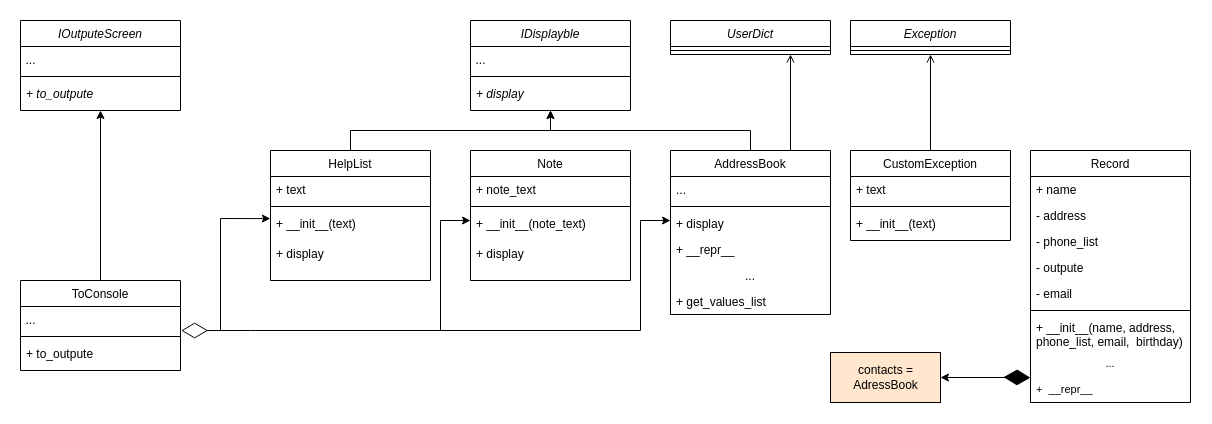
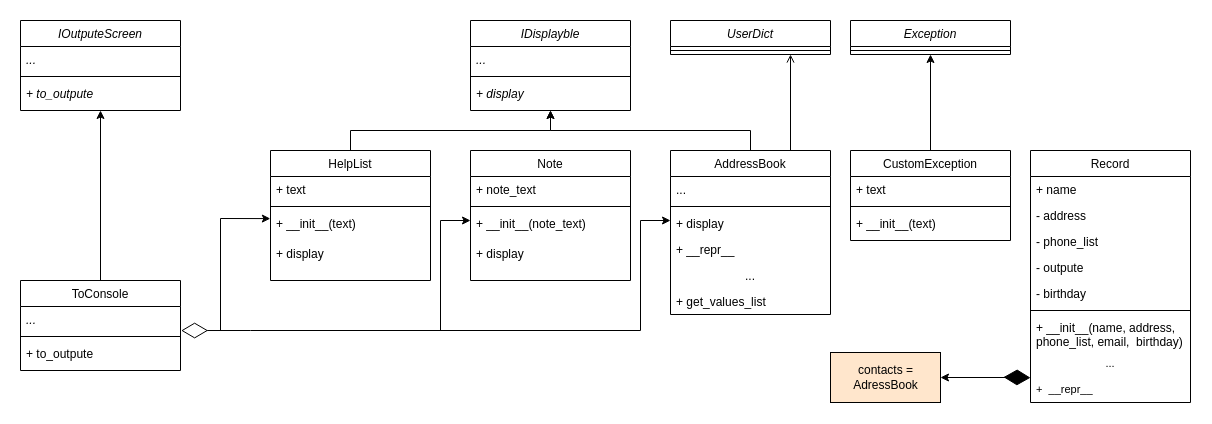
(931, 60) -> (931, 62)
(1055, 294) -> (1066, 294)
